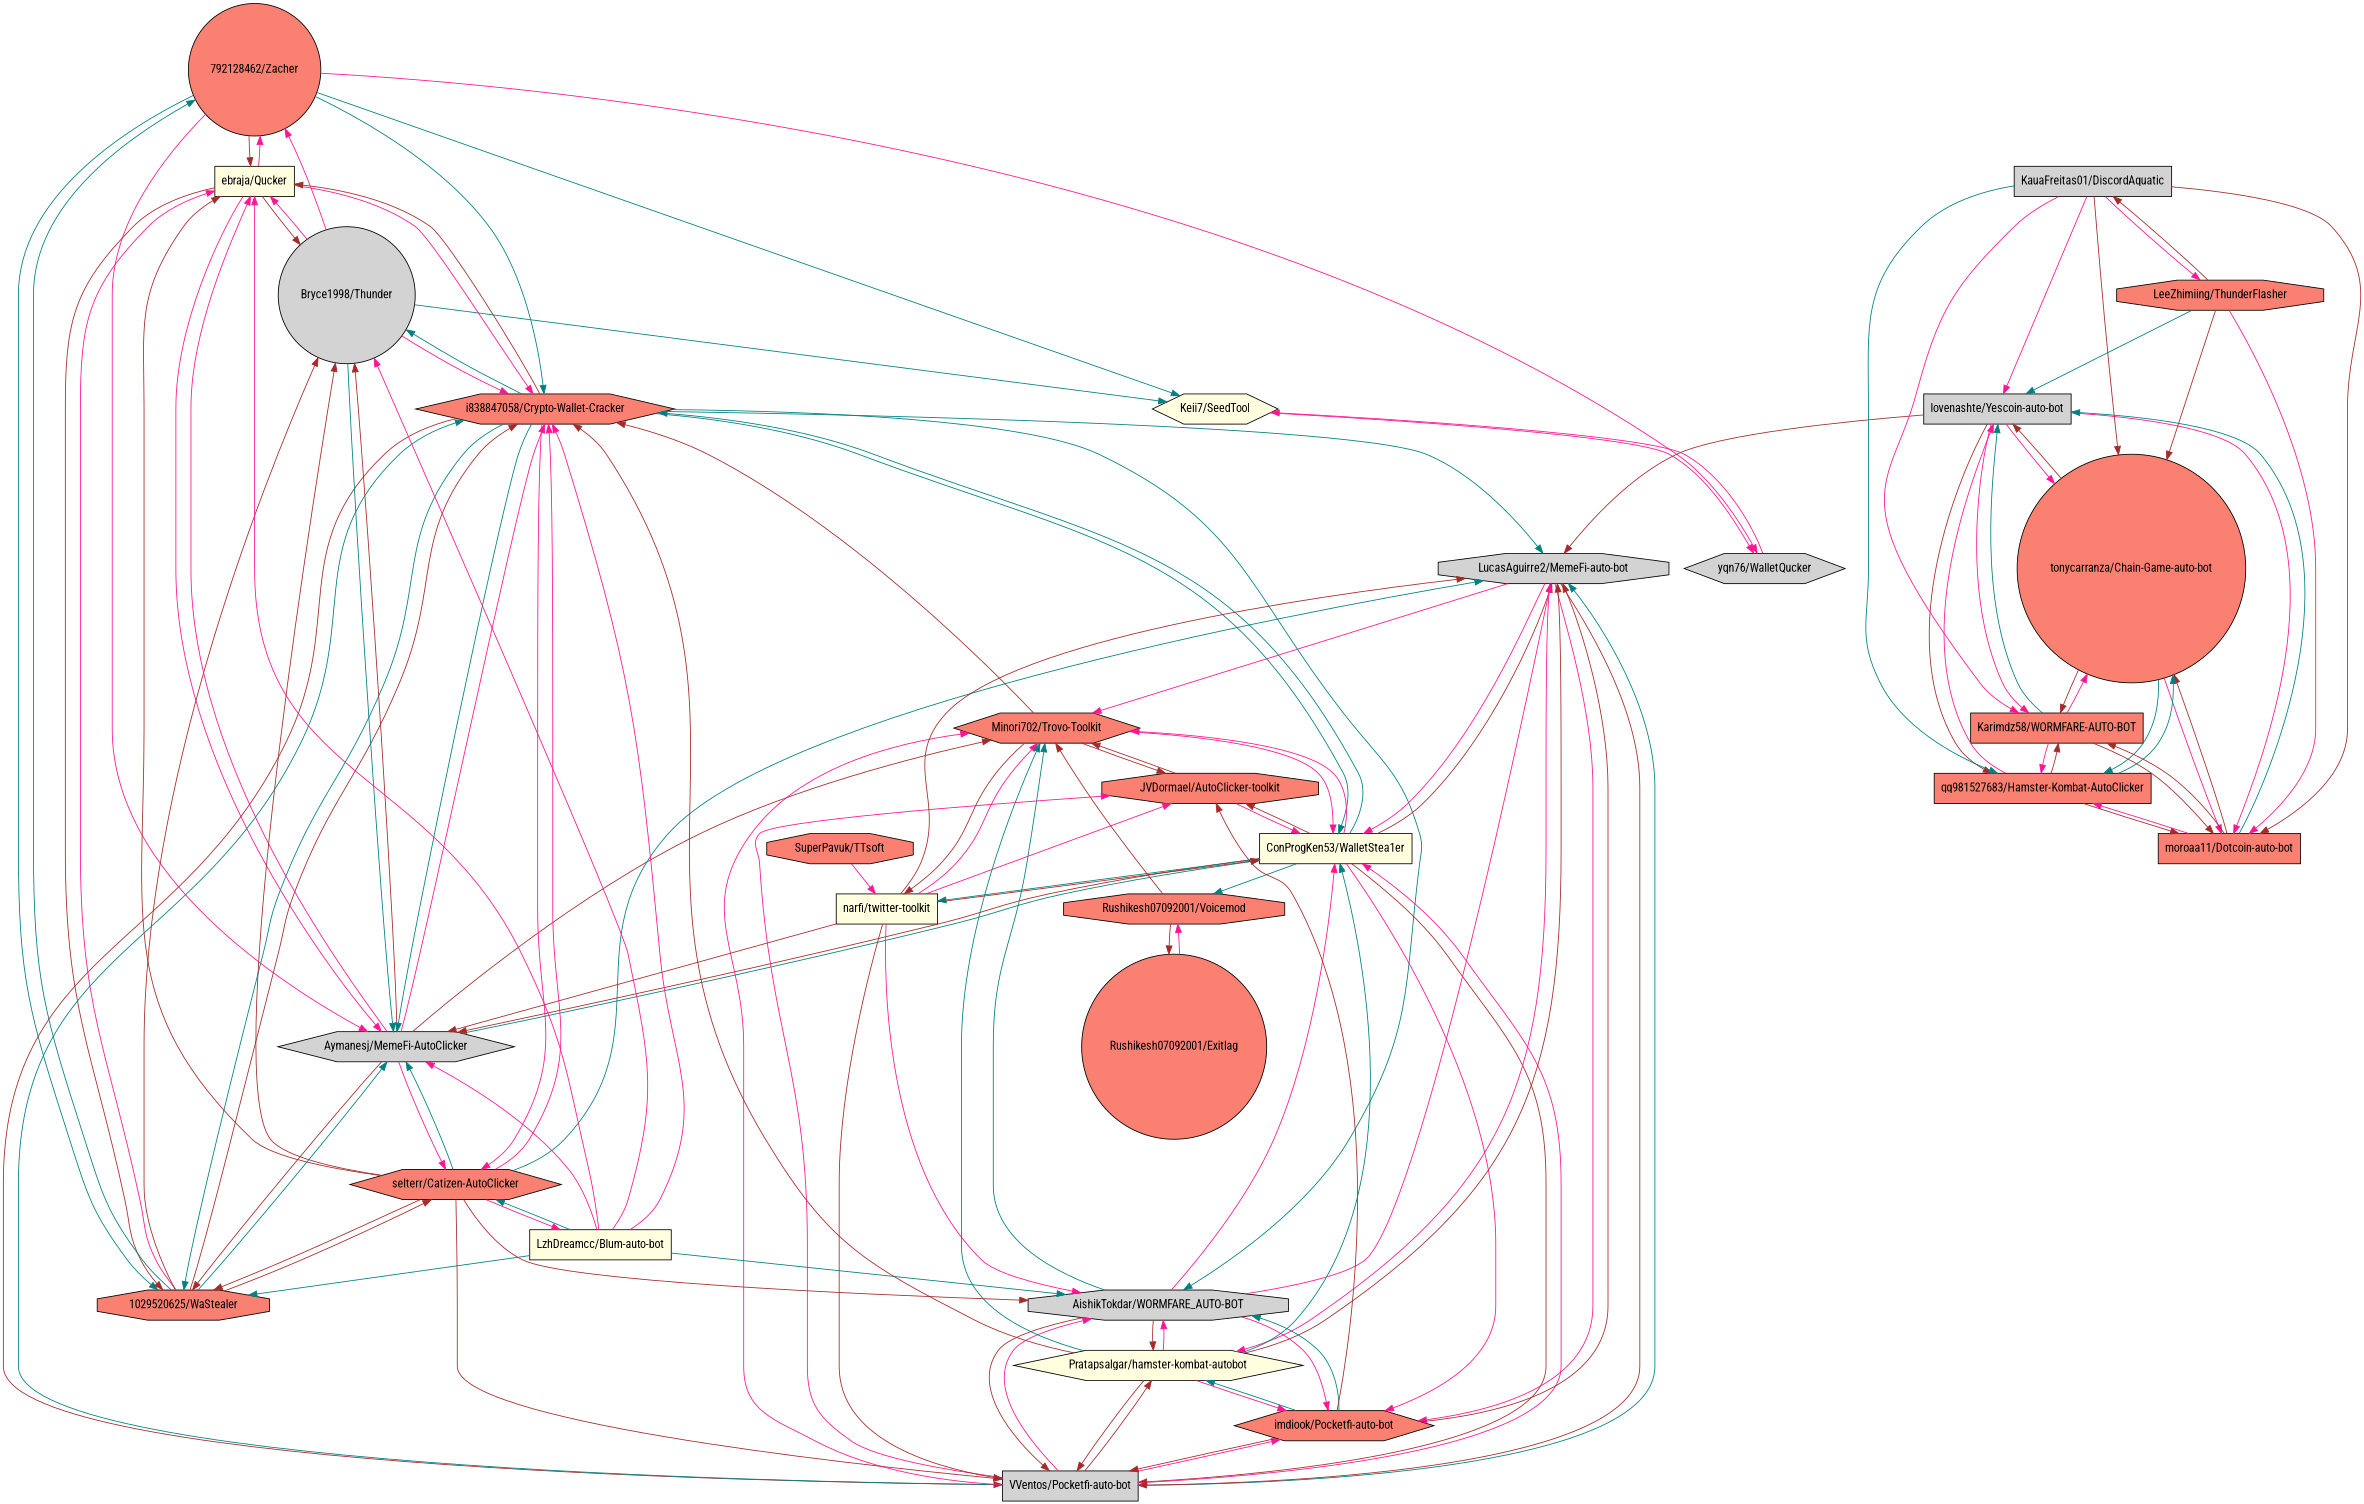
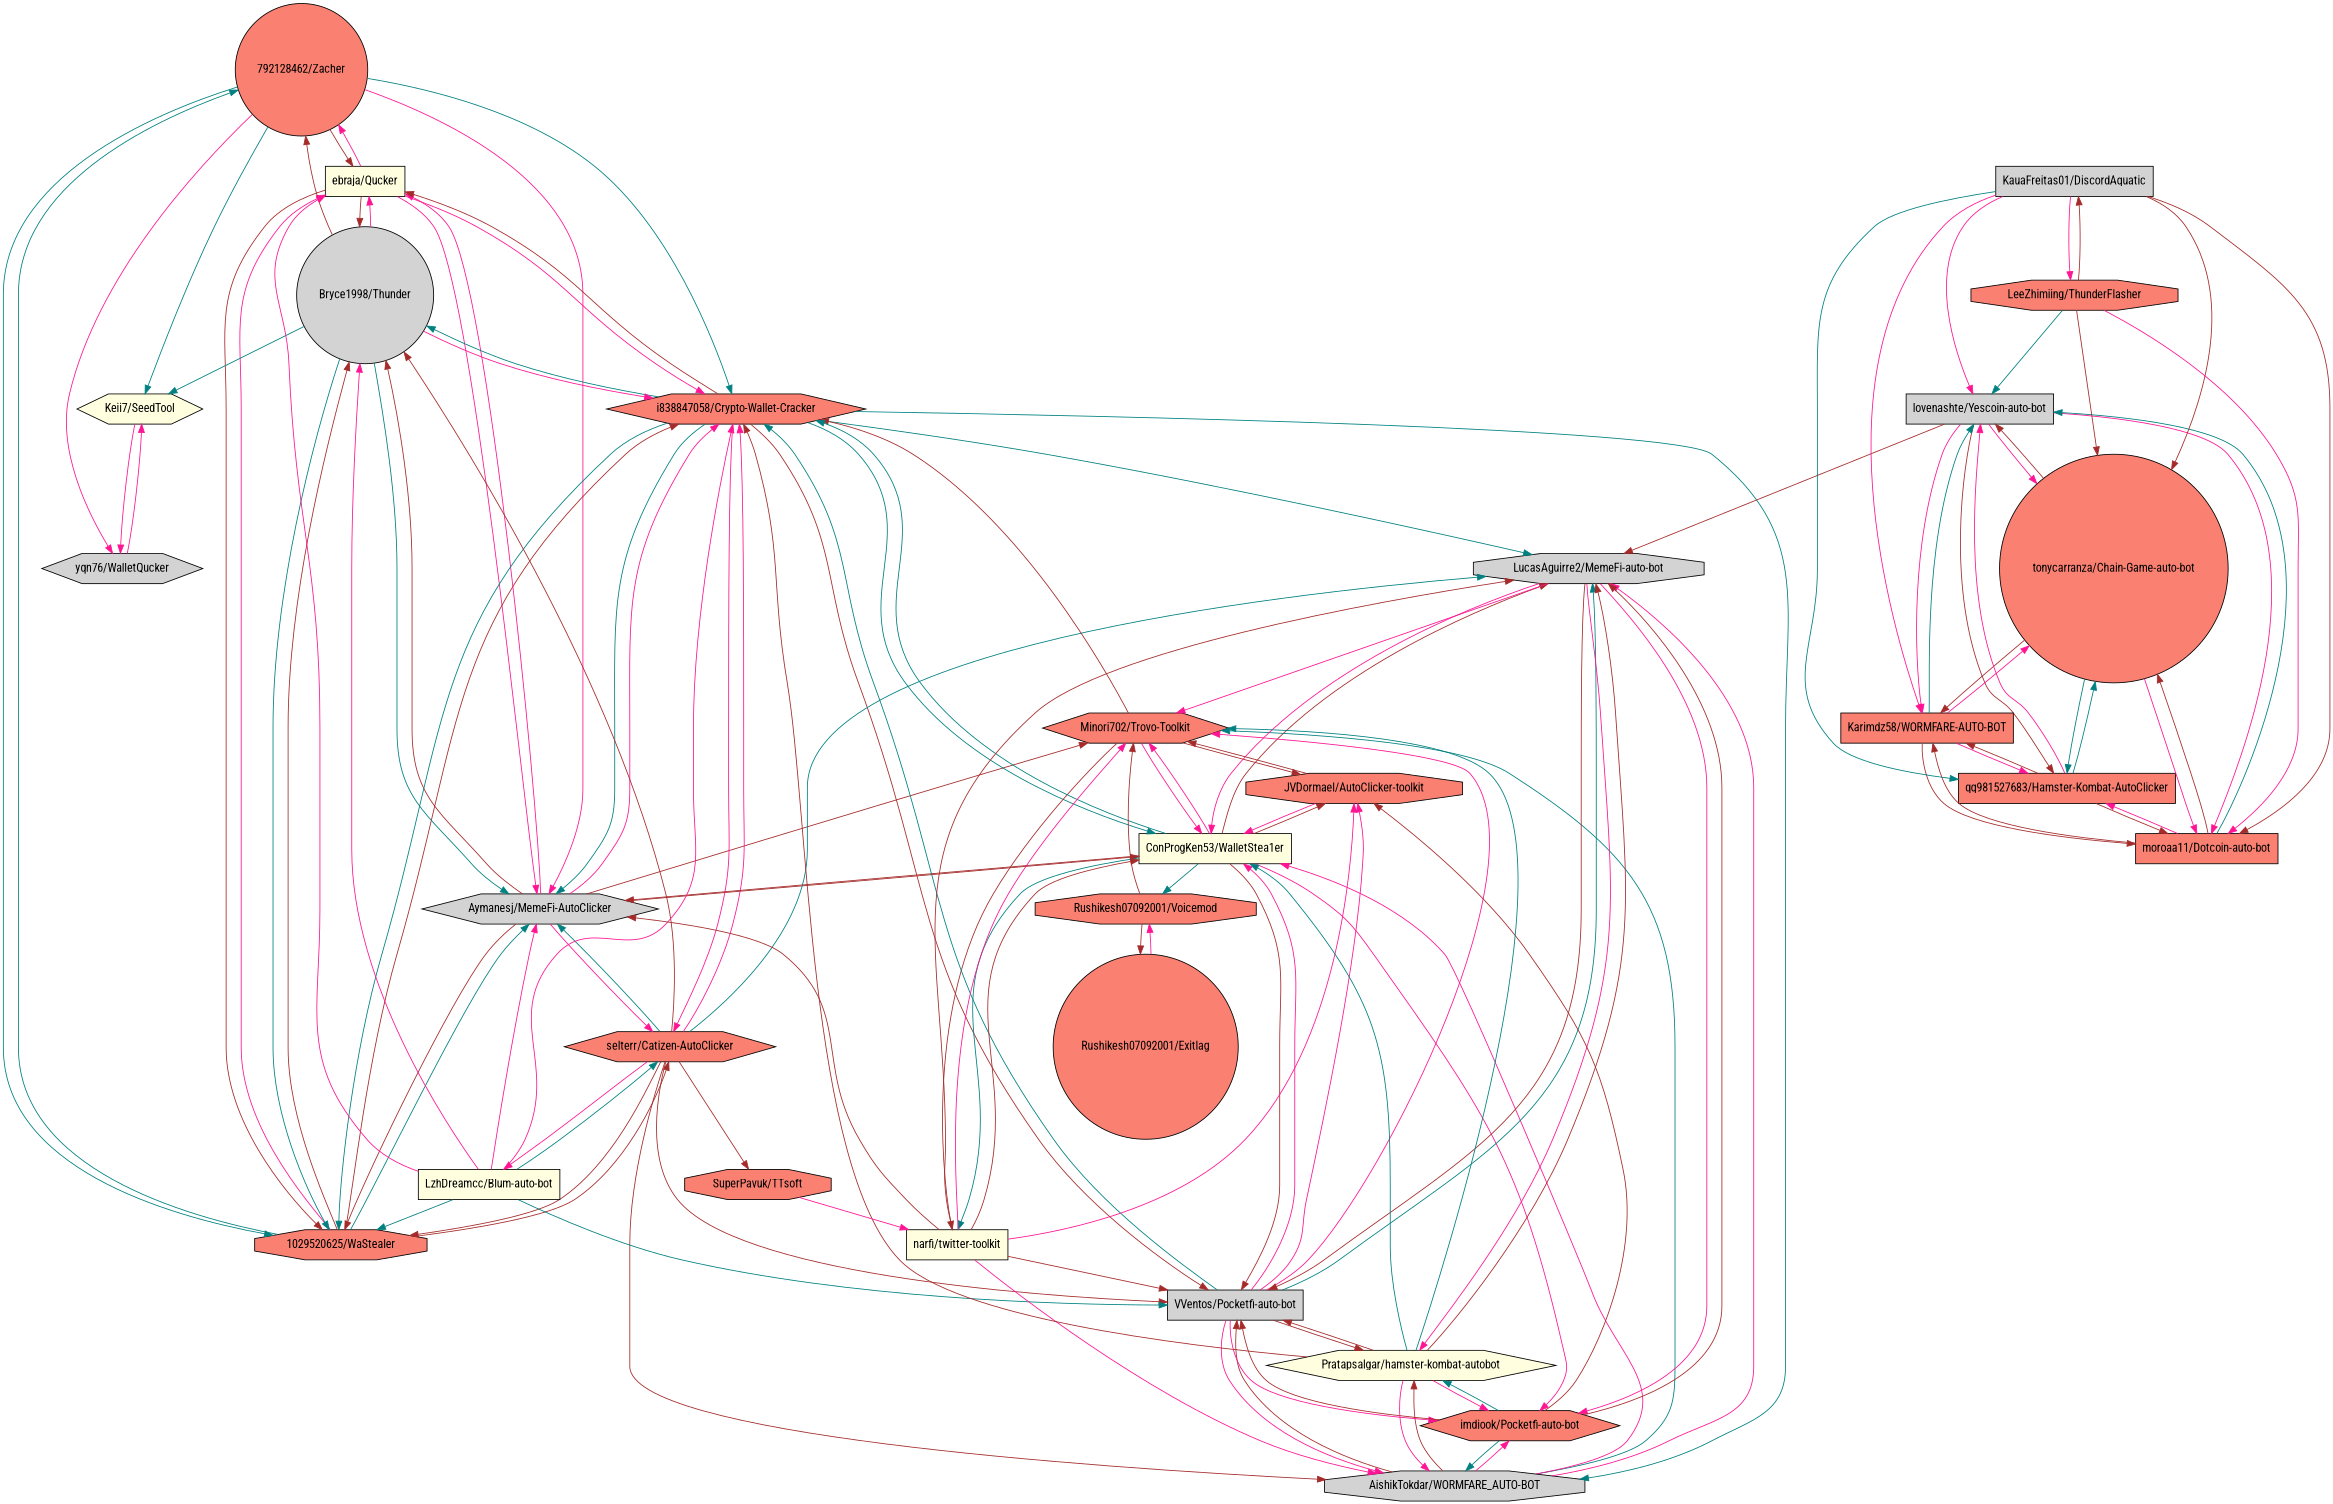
(308, 180) -> (315, 186)
(144, 743) -> (712, 1112)
none -> (273, 792)
(857, 947) -> (879, 879)
(864, 1273) -> (832, 1285)
